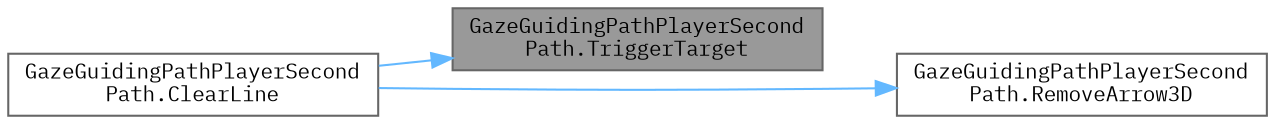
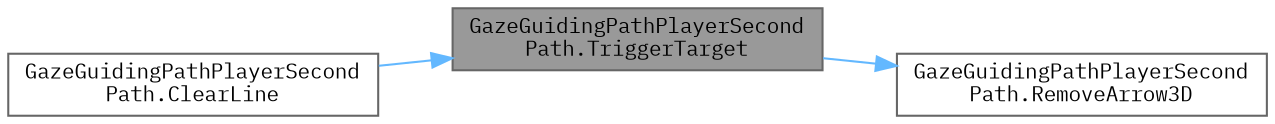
(627, 90) -> (850, 61)
